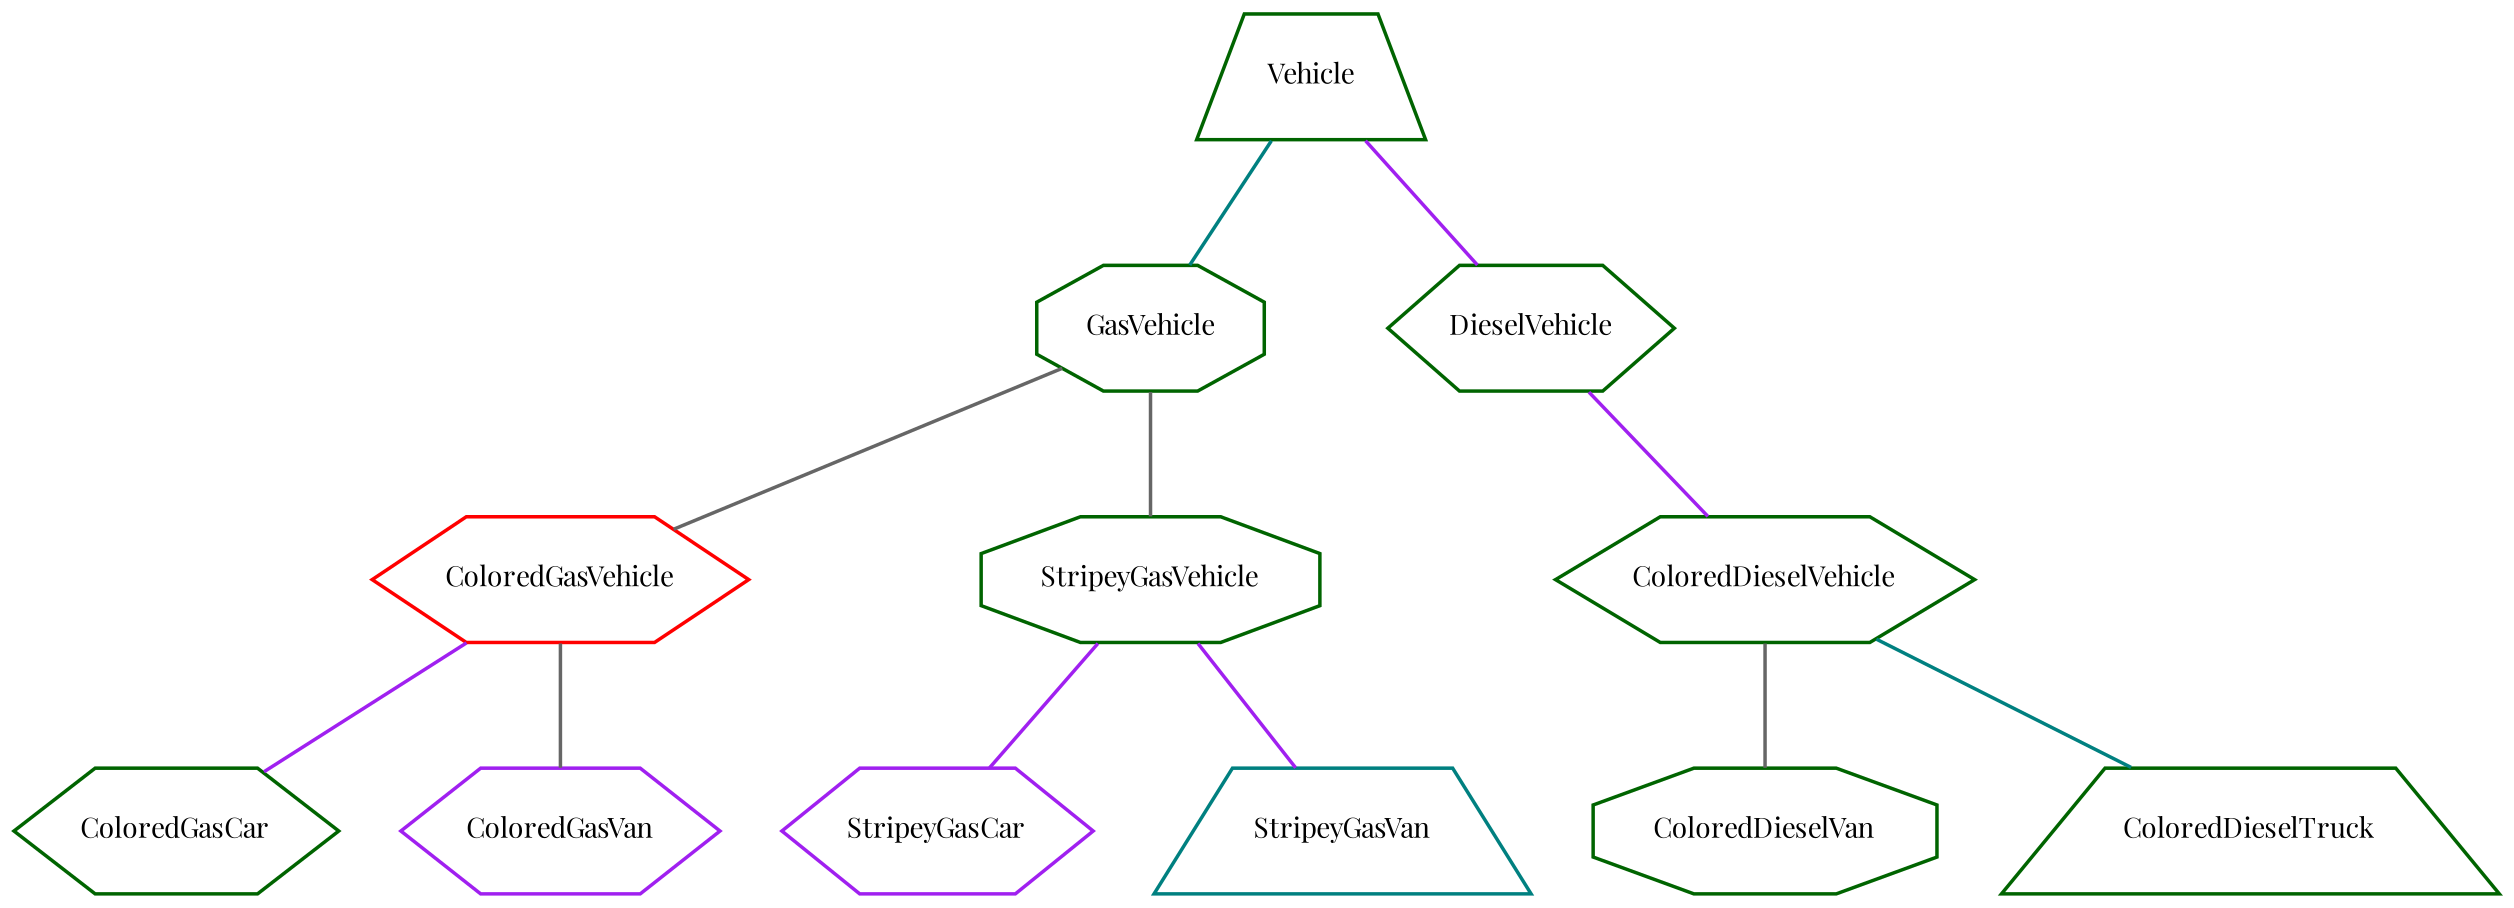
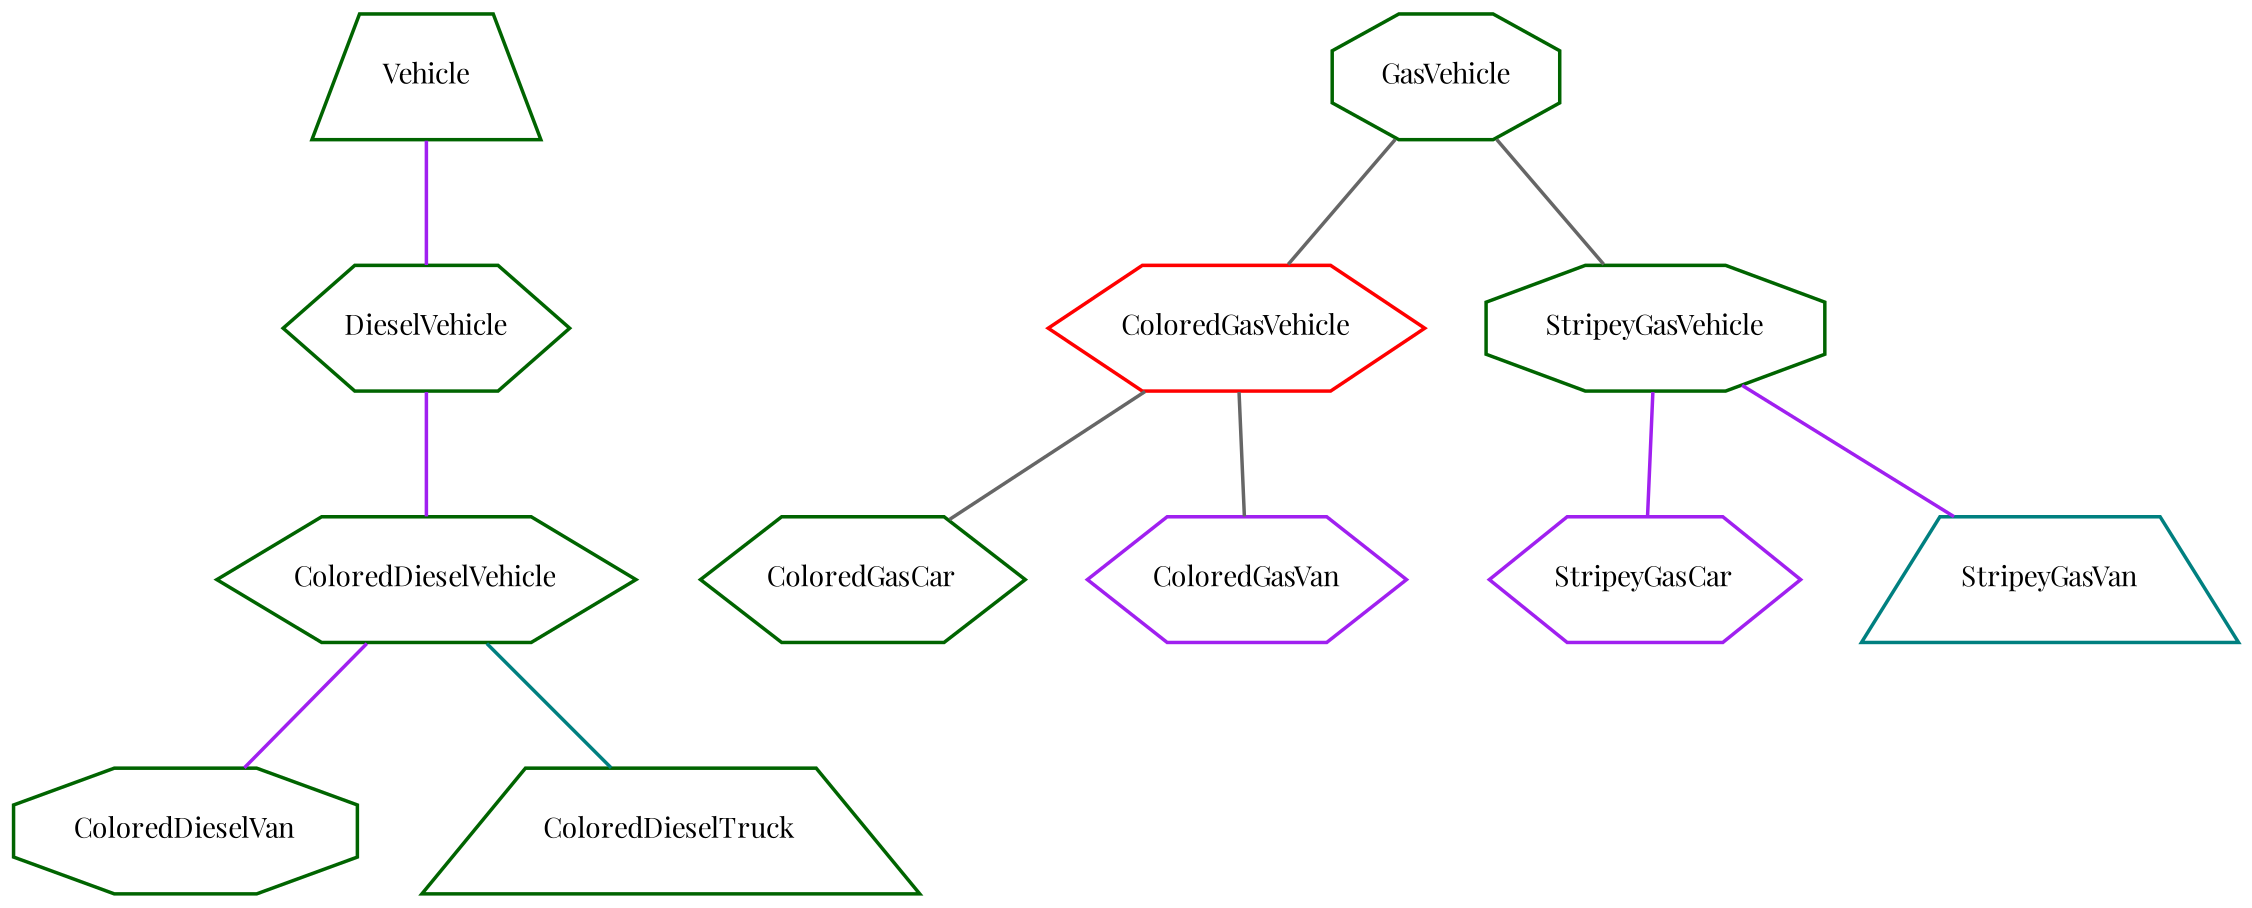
(1231, 203) -> none
(1765, 706) -> (306, 706)
(365, 707) -> (1047, 455)
